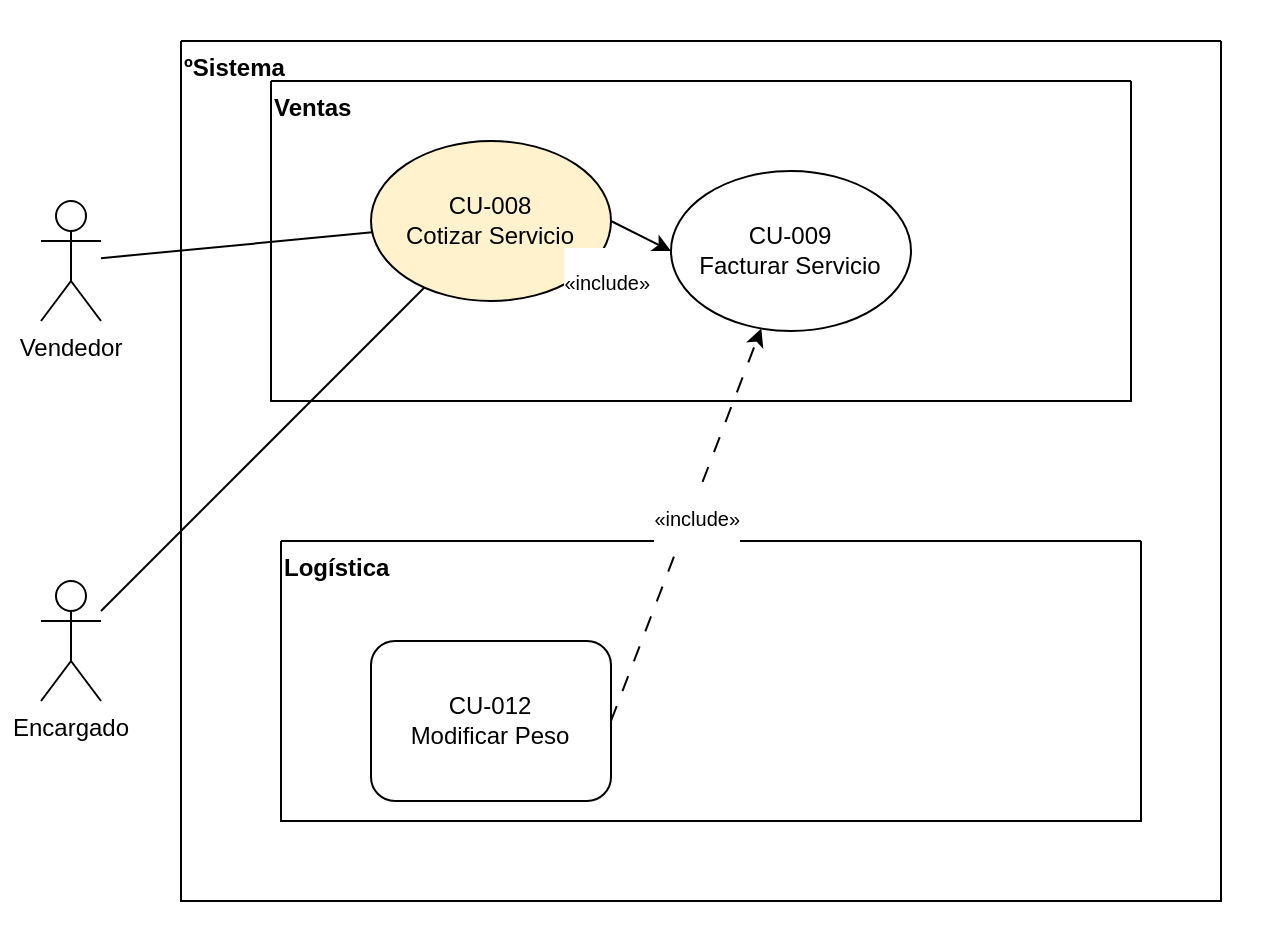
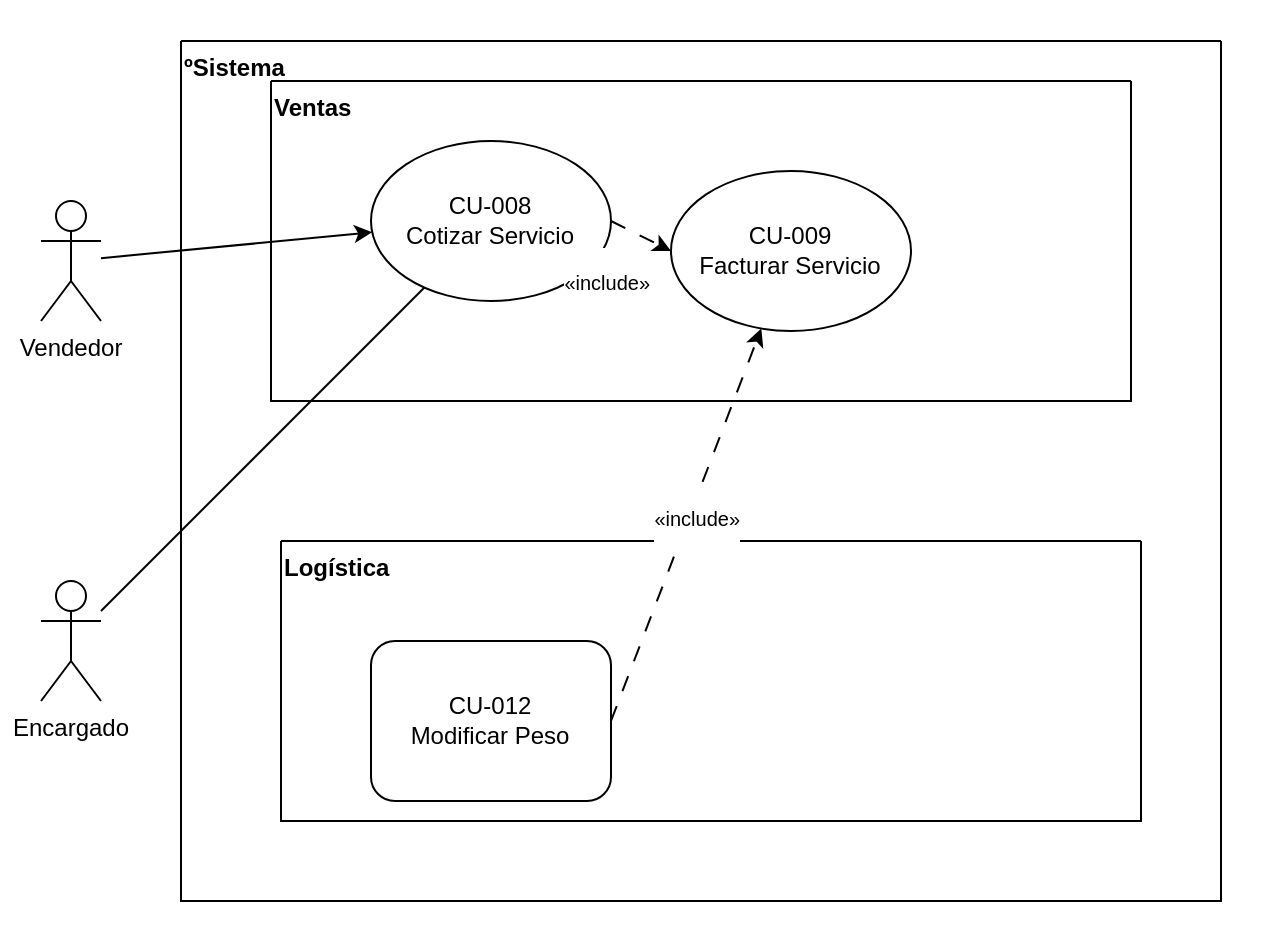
(491, 221) -> (491, 221)
(632, 231) -> (632, 231)
(362, 233) -> (357, 234)
